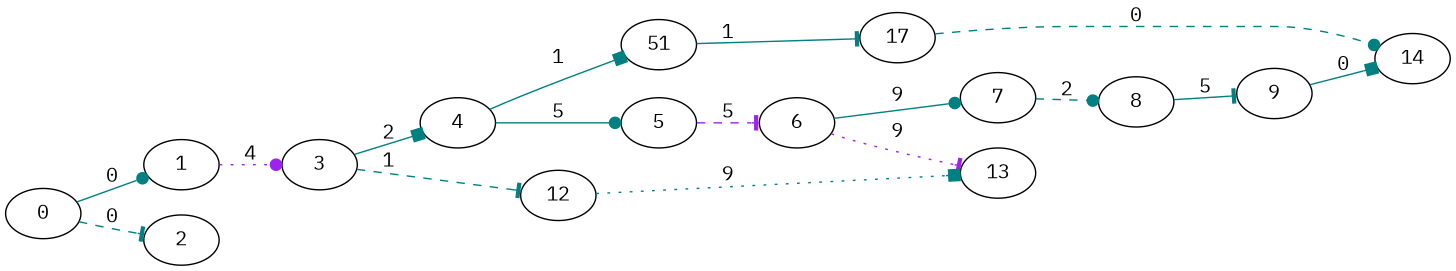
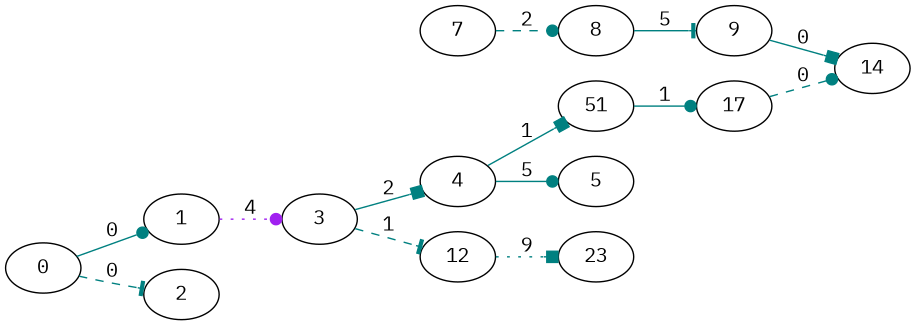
(775, 41) -> (659, 106)
(797, 123) -> none
(998, 173) -> (596, 257)
